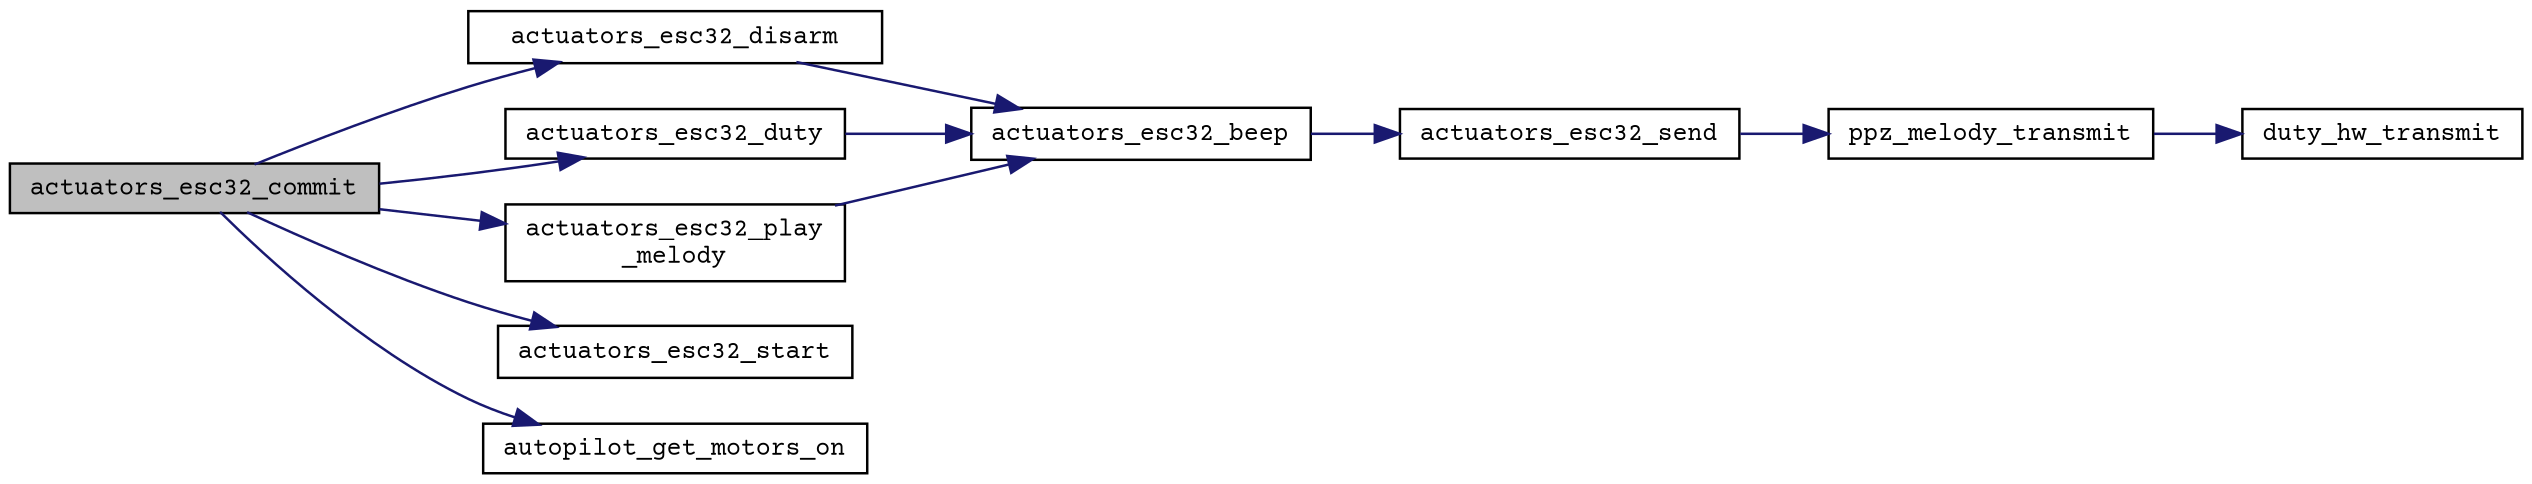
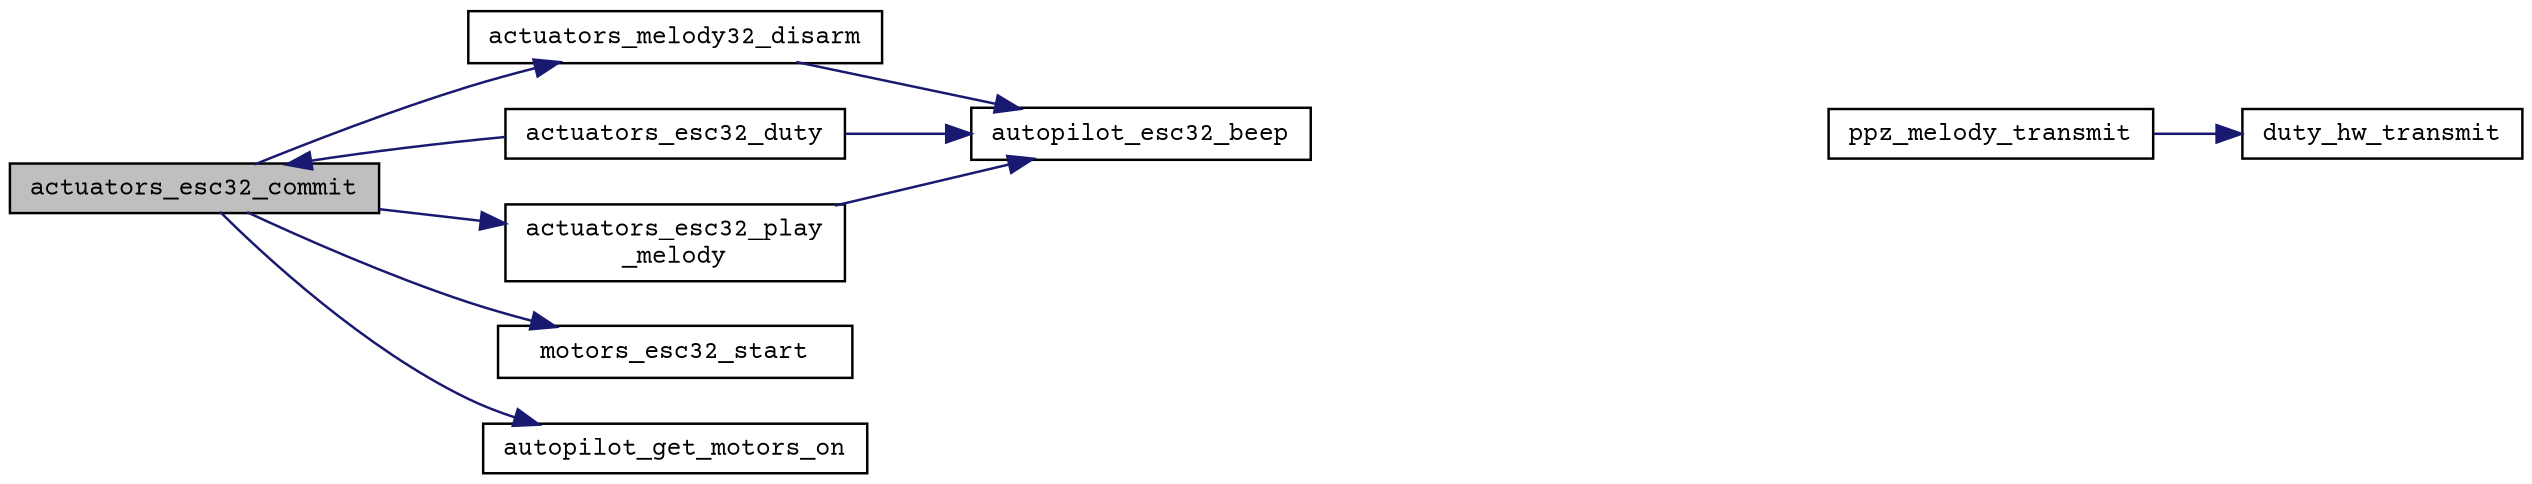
(675, 37) -> (675, 37)
(1141, 134) -> (1141, 134)
(1570, 134) -> none
(469, 174) -> (408, 148)
(675, 352) -> (675, 352)
